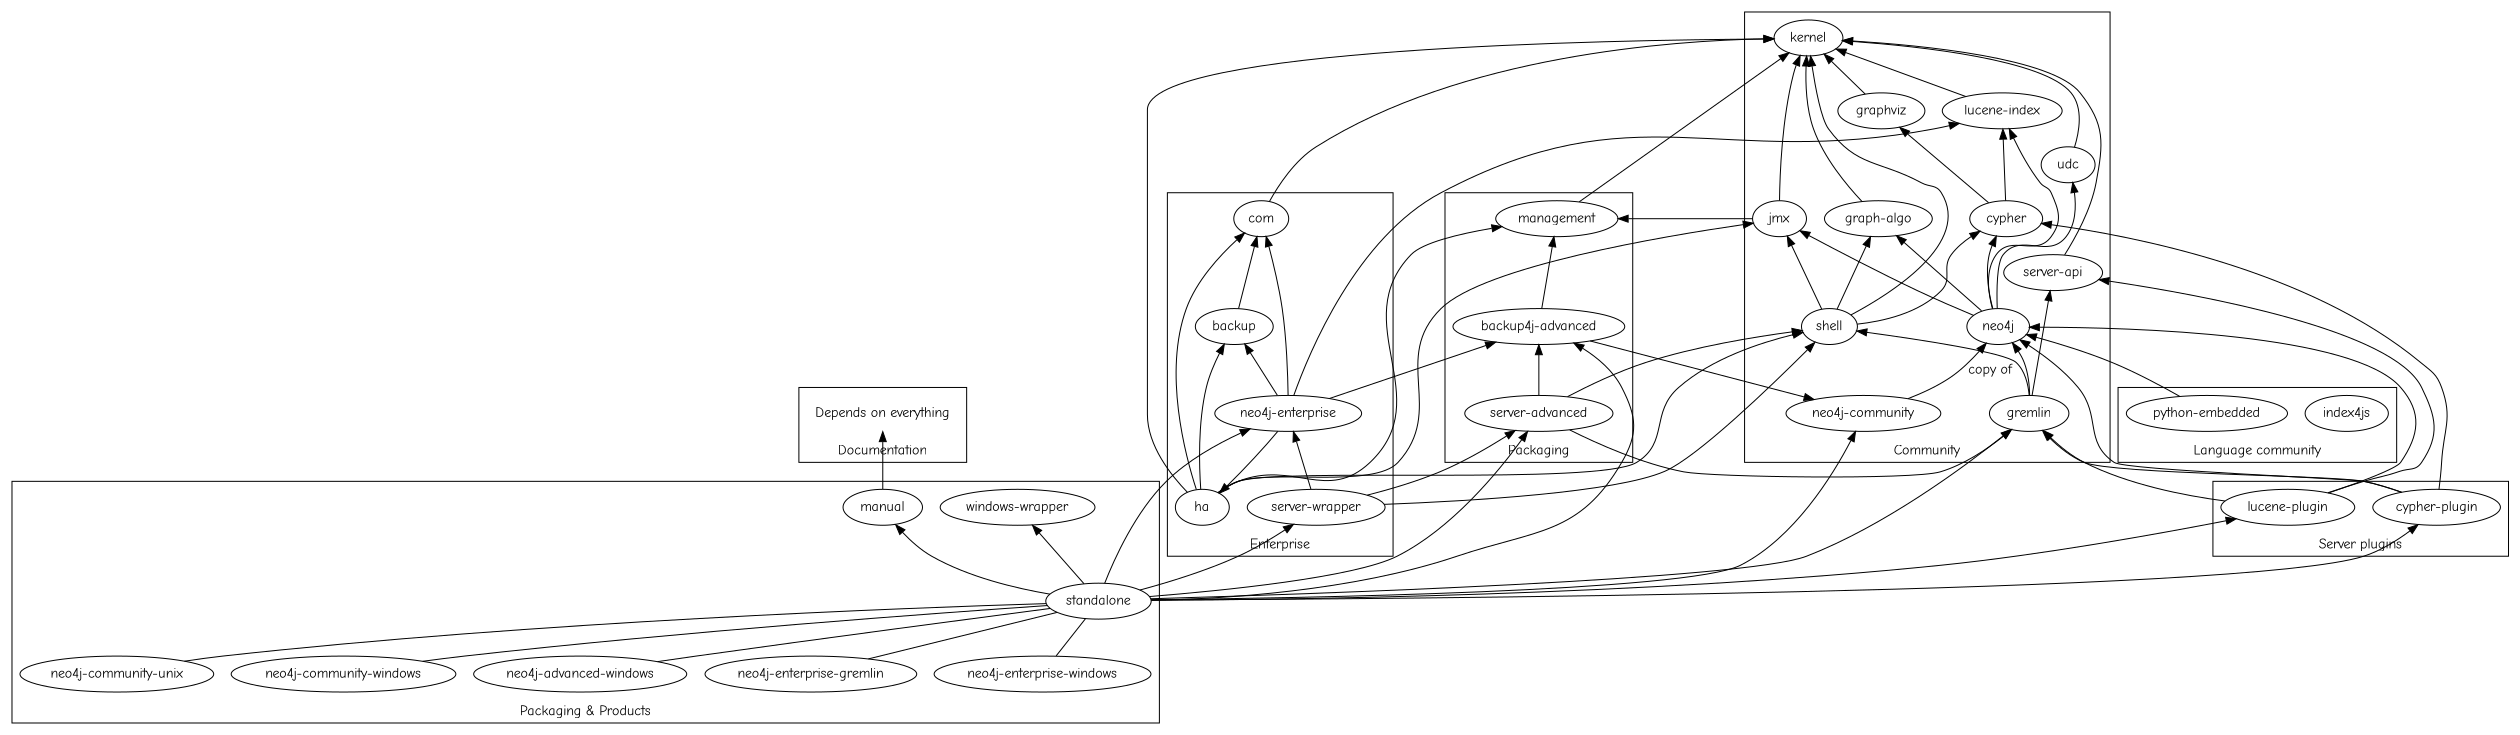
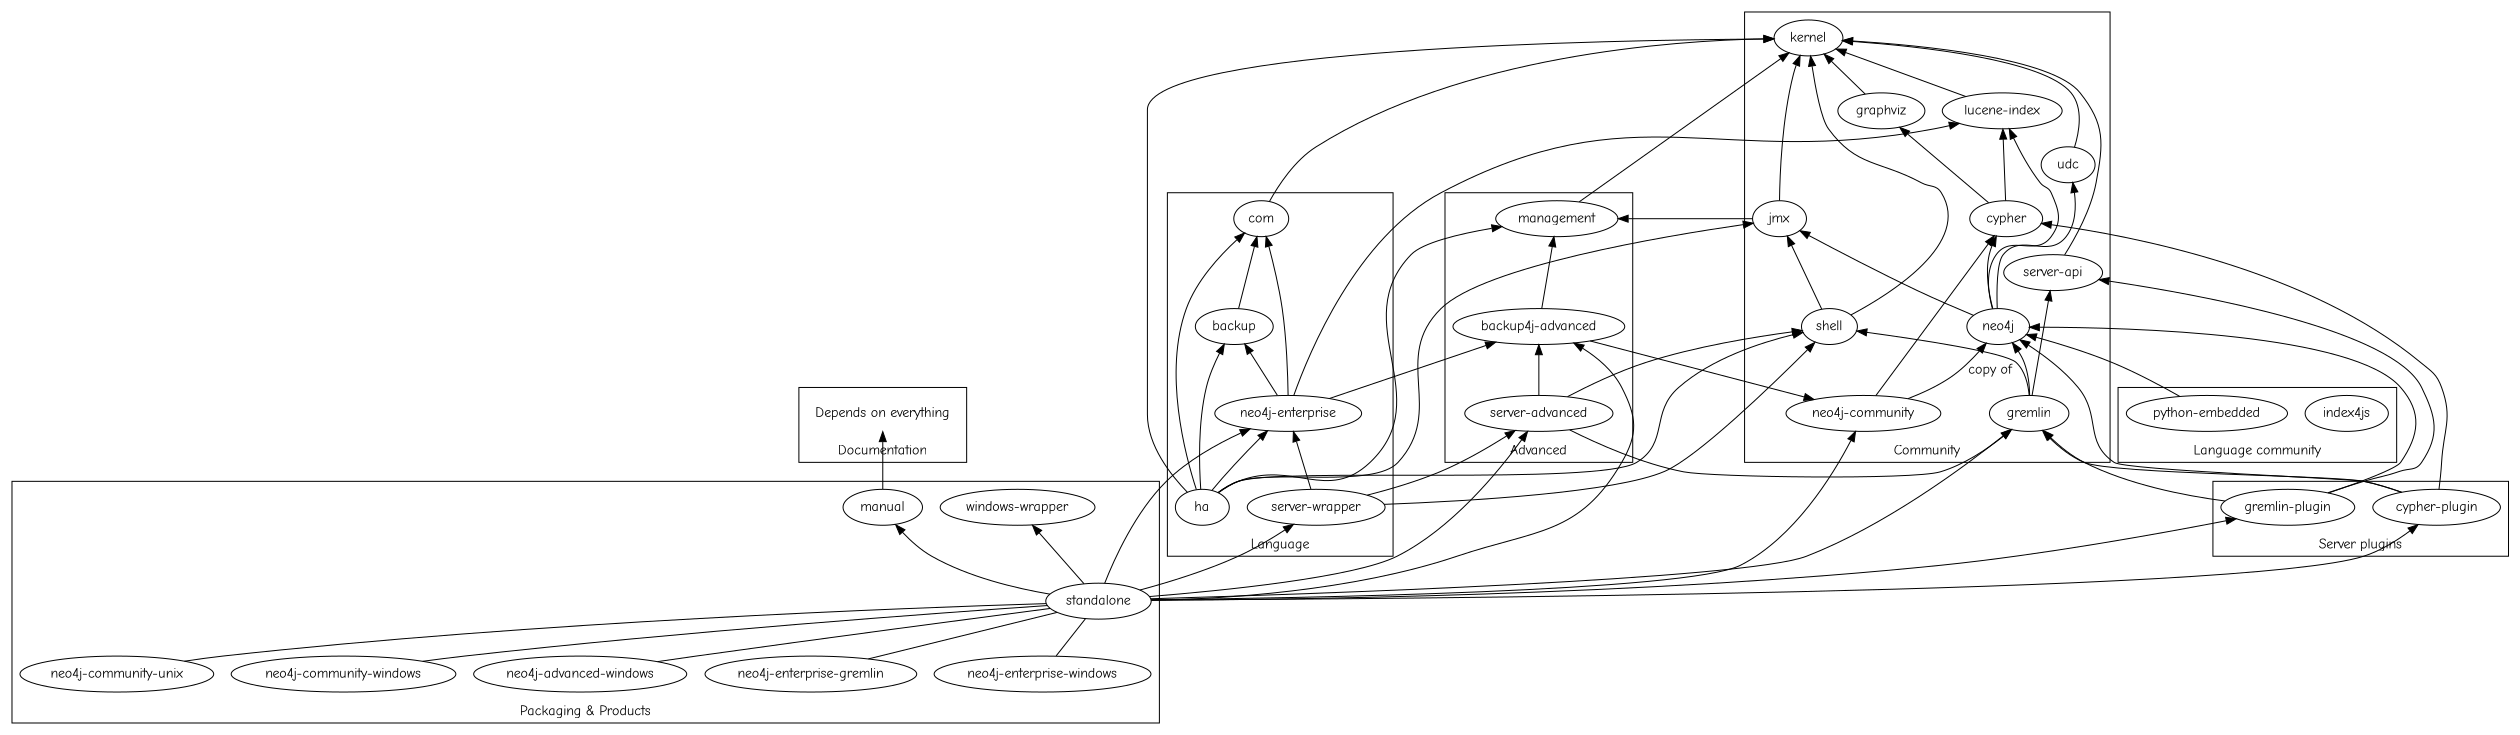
(1878, 219) -> none
(1925, 304) -> (1932, 320)
(1539, 451) -> (1539, 451)
(1253, 459) -> (1236, 464)
(2288, 507) -> (2288, 507)
(1280, 545) -> (1280, 545)
